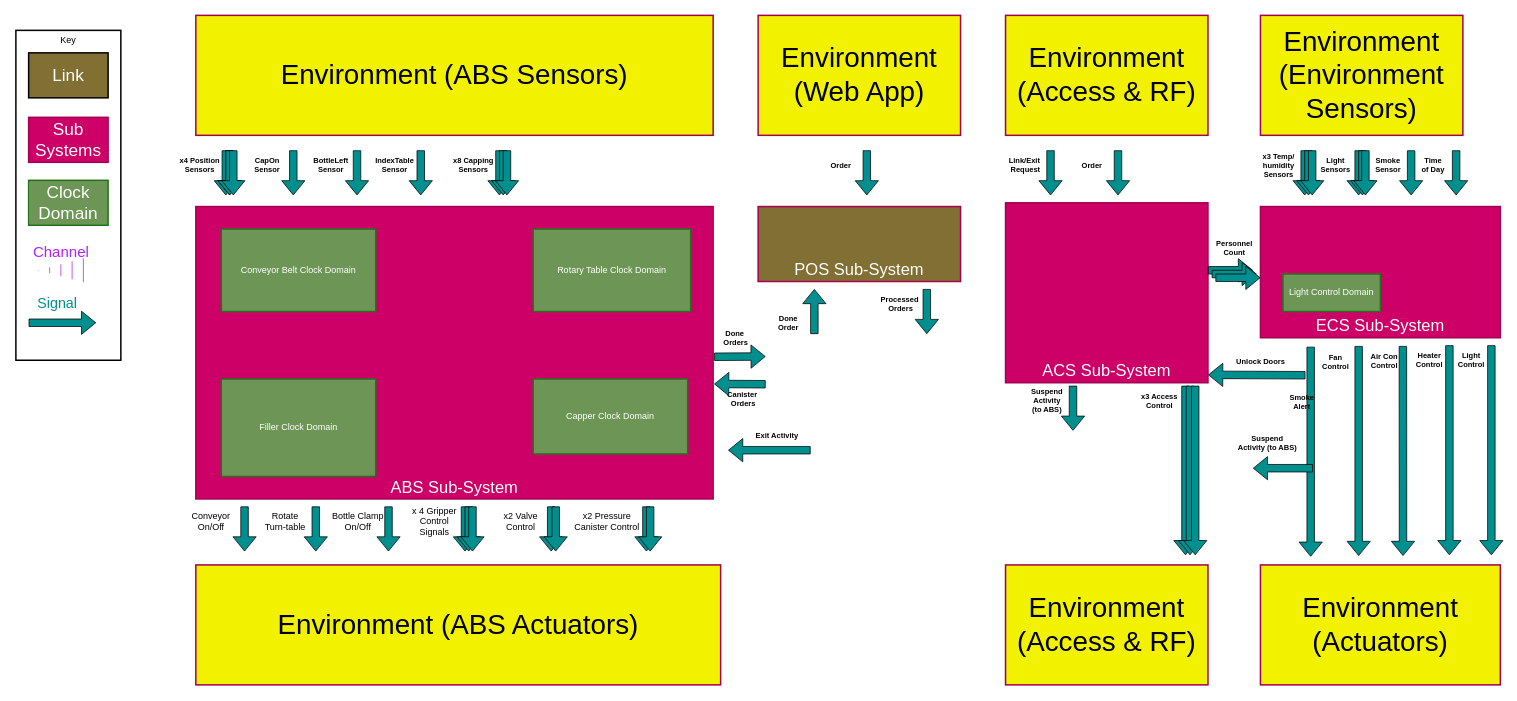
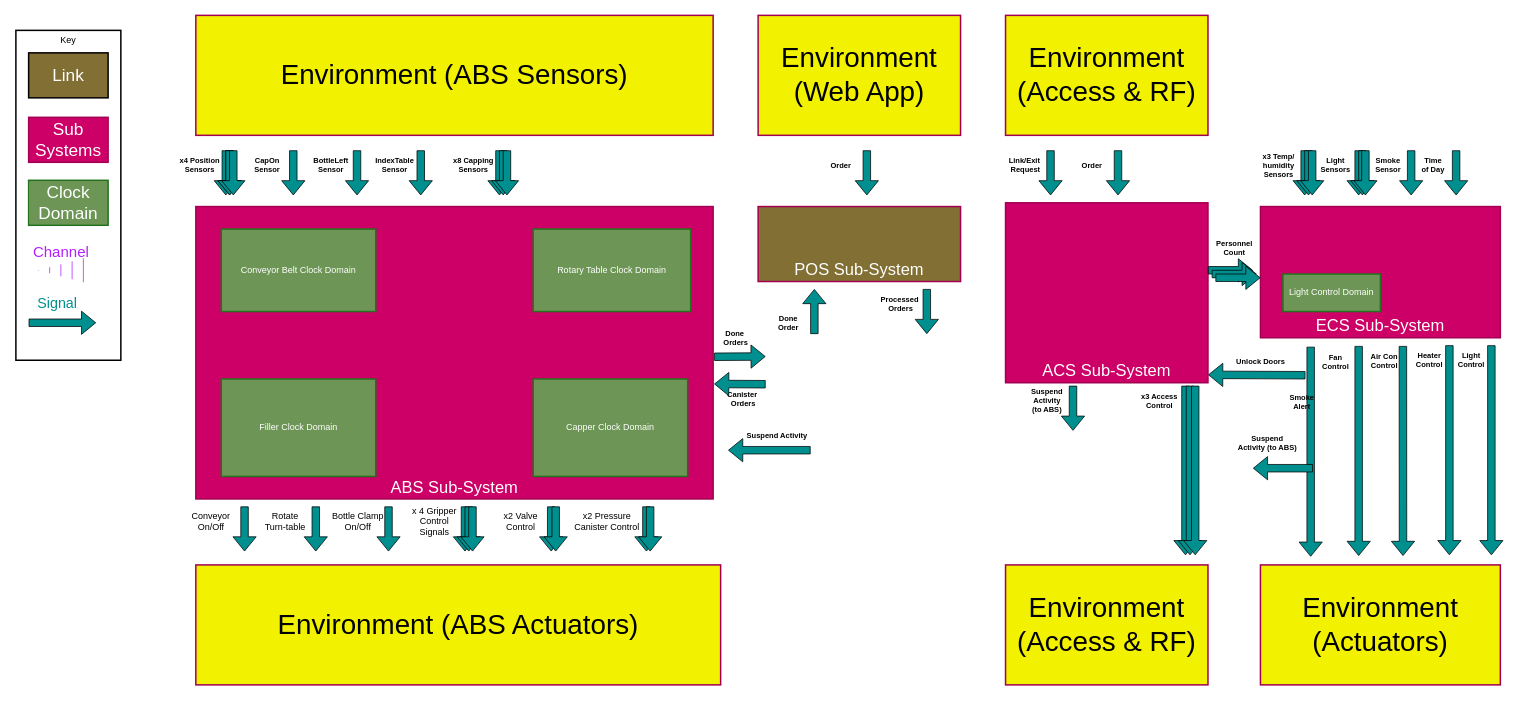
(1362, 75) -> none
(610, 417) -> (610, 428)
(777, 435) -> (777, 435)
